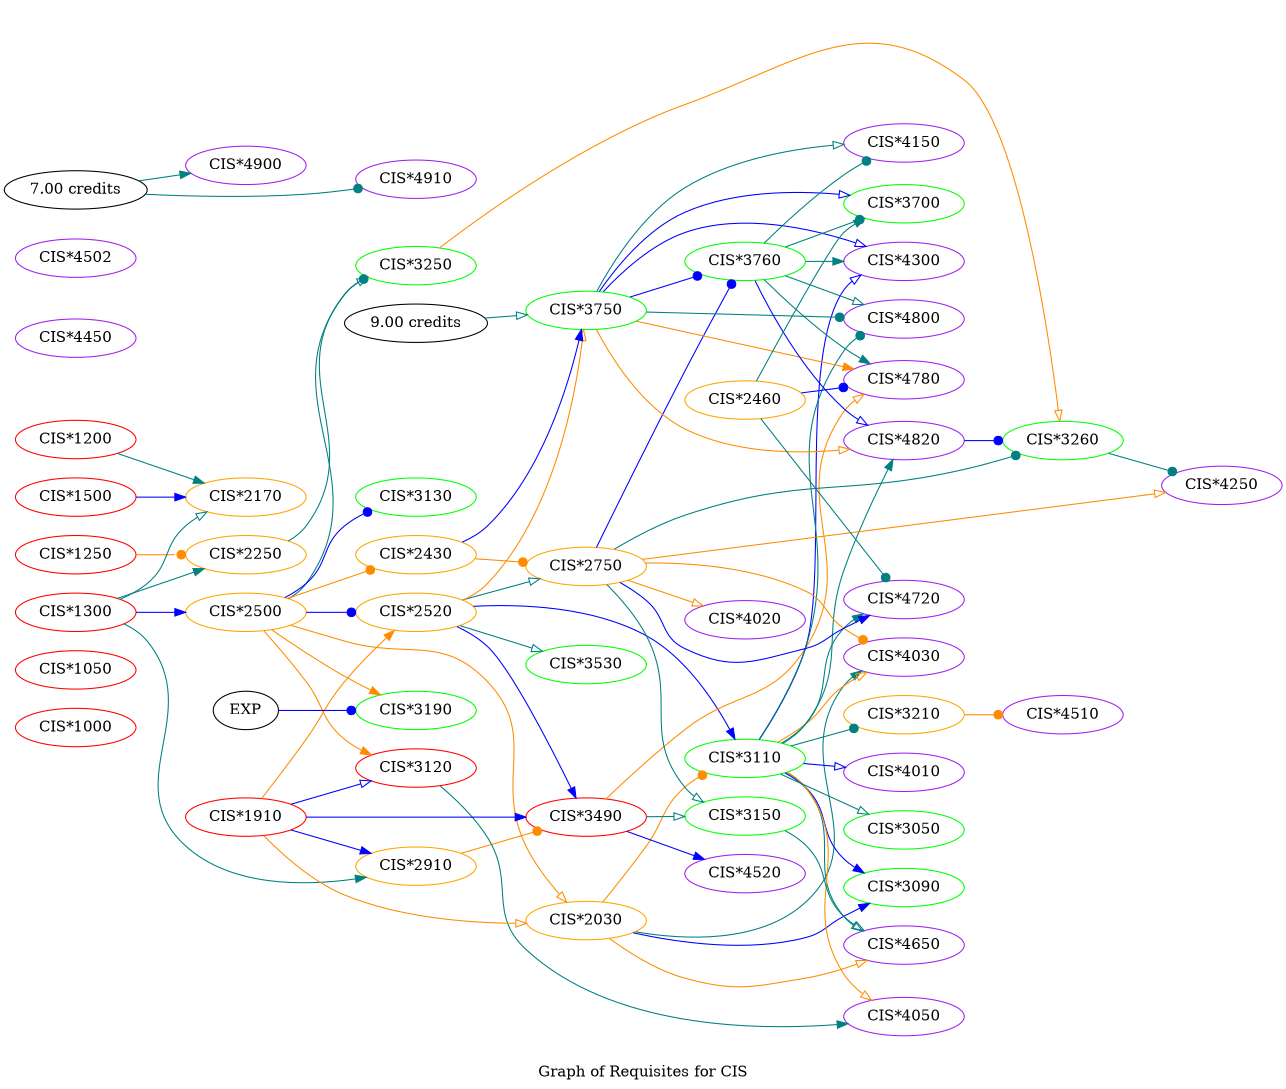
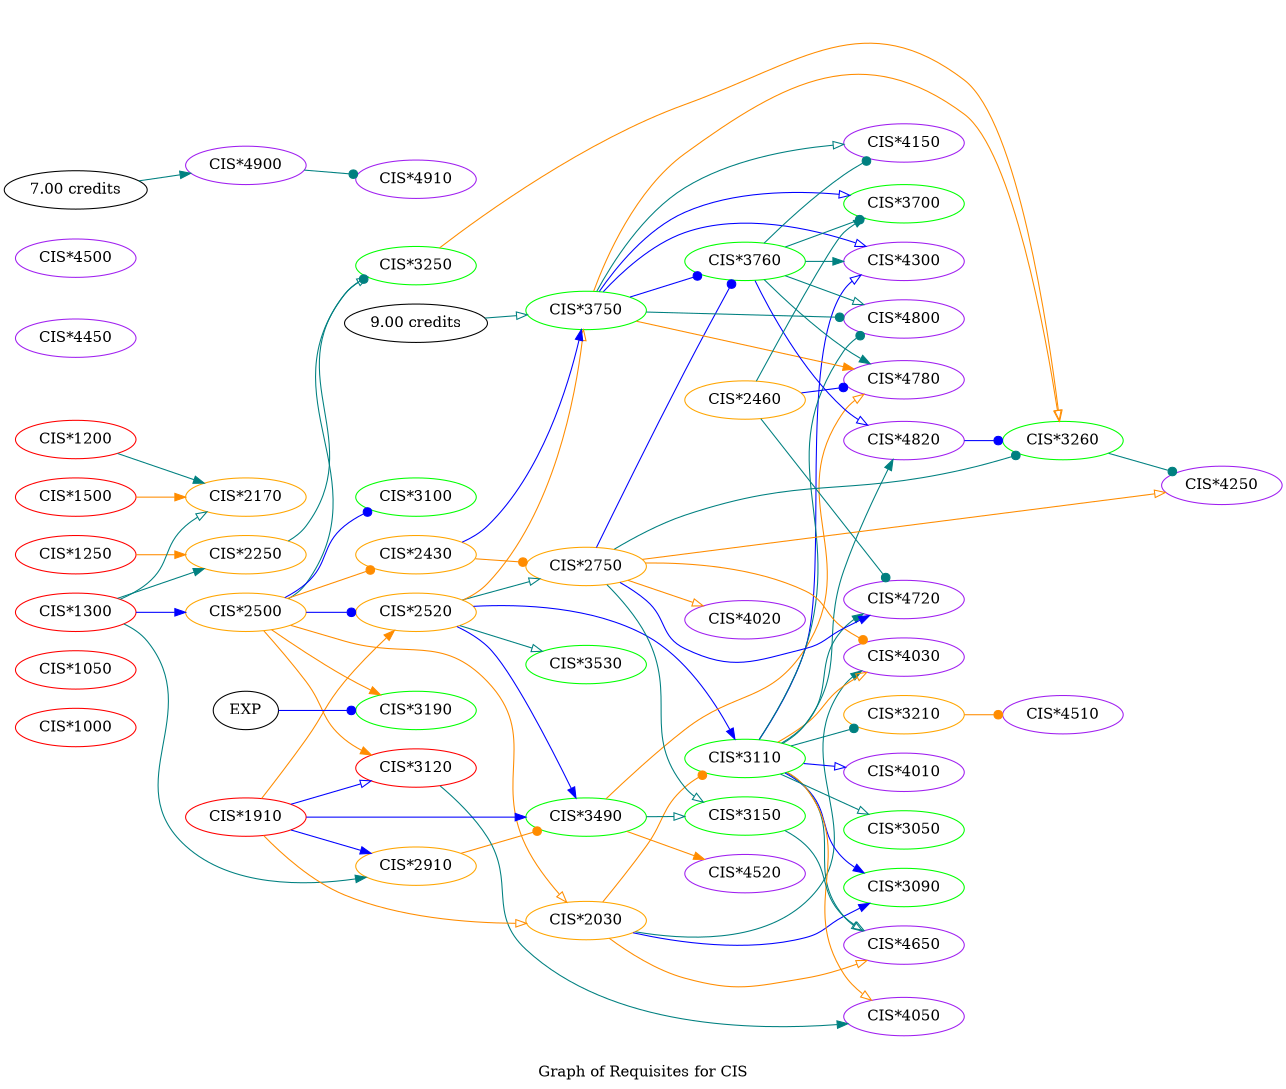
(250, 196) -> (327, 172)
(76, 258) -> (76, 258)
(695, 433) -> (892, 78)
(155, 497) -> (155, 497)
(416, 497) -> (416, 497)
(155, 555) -> (155, 555)
(586, 817) -> (586, 817)
(661, 844) -> (661, 844)
